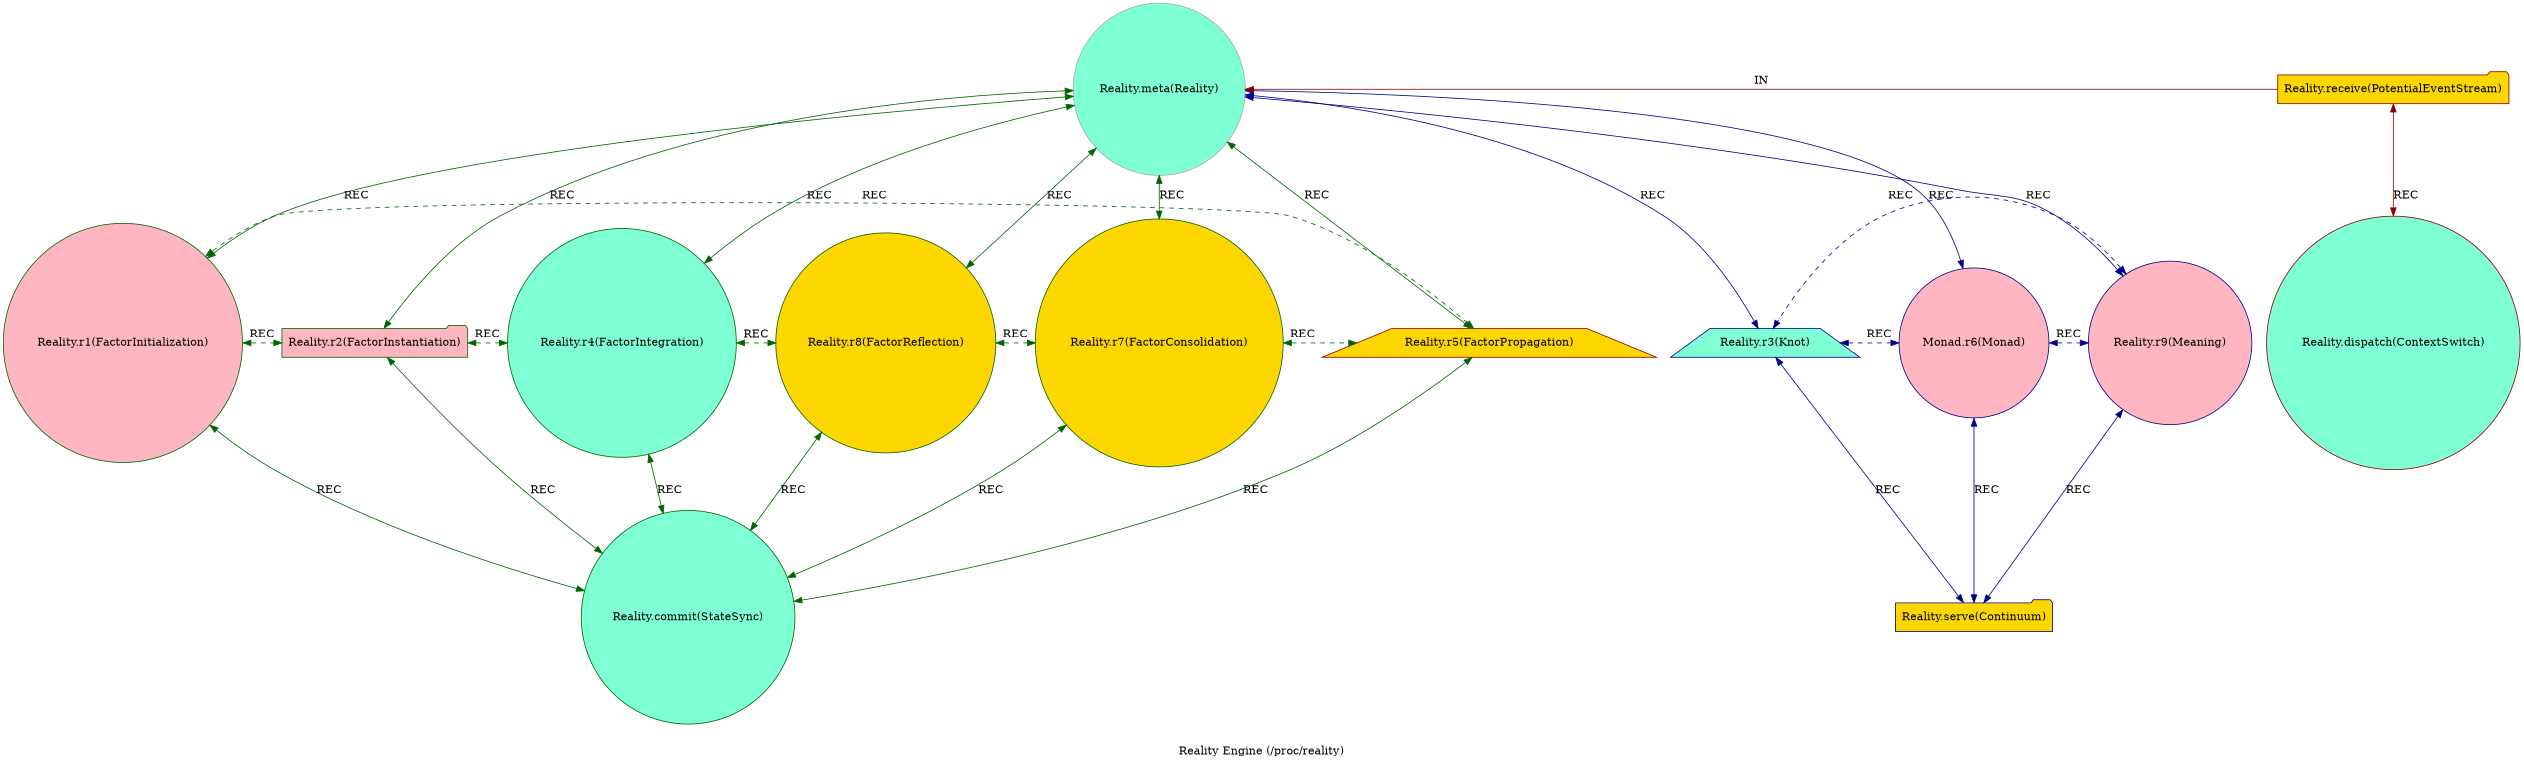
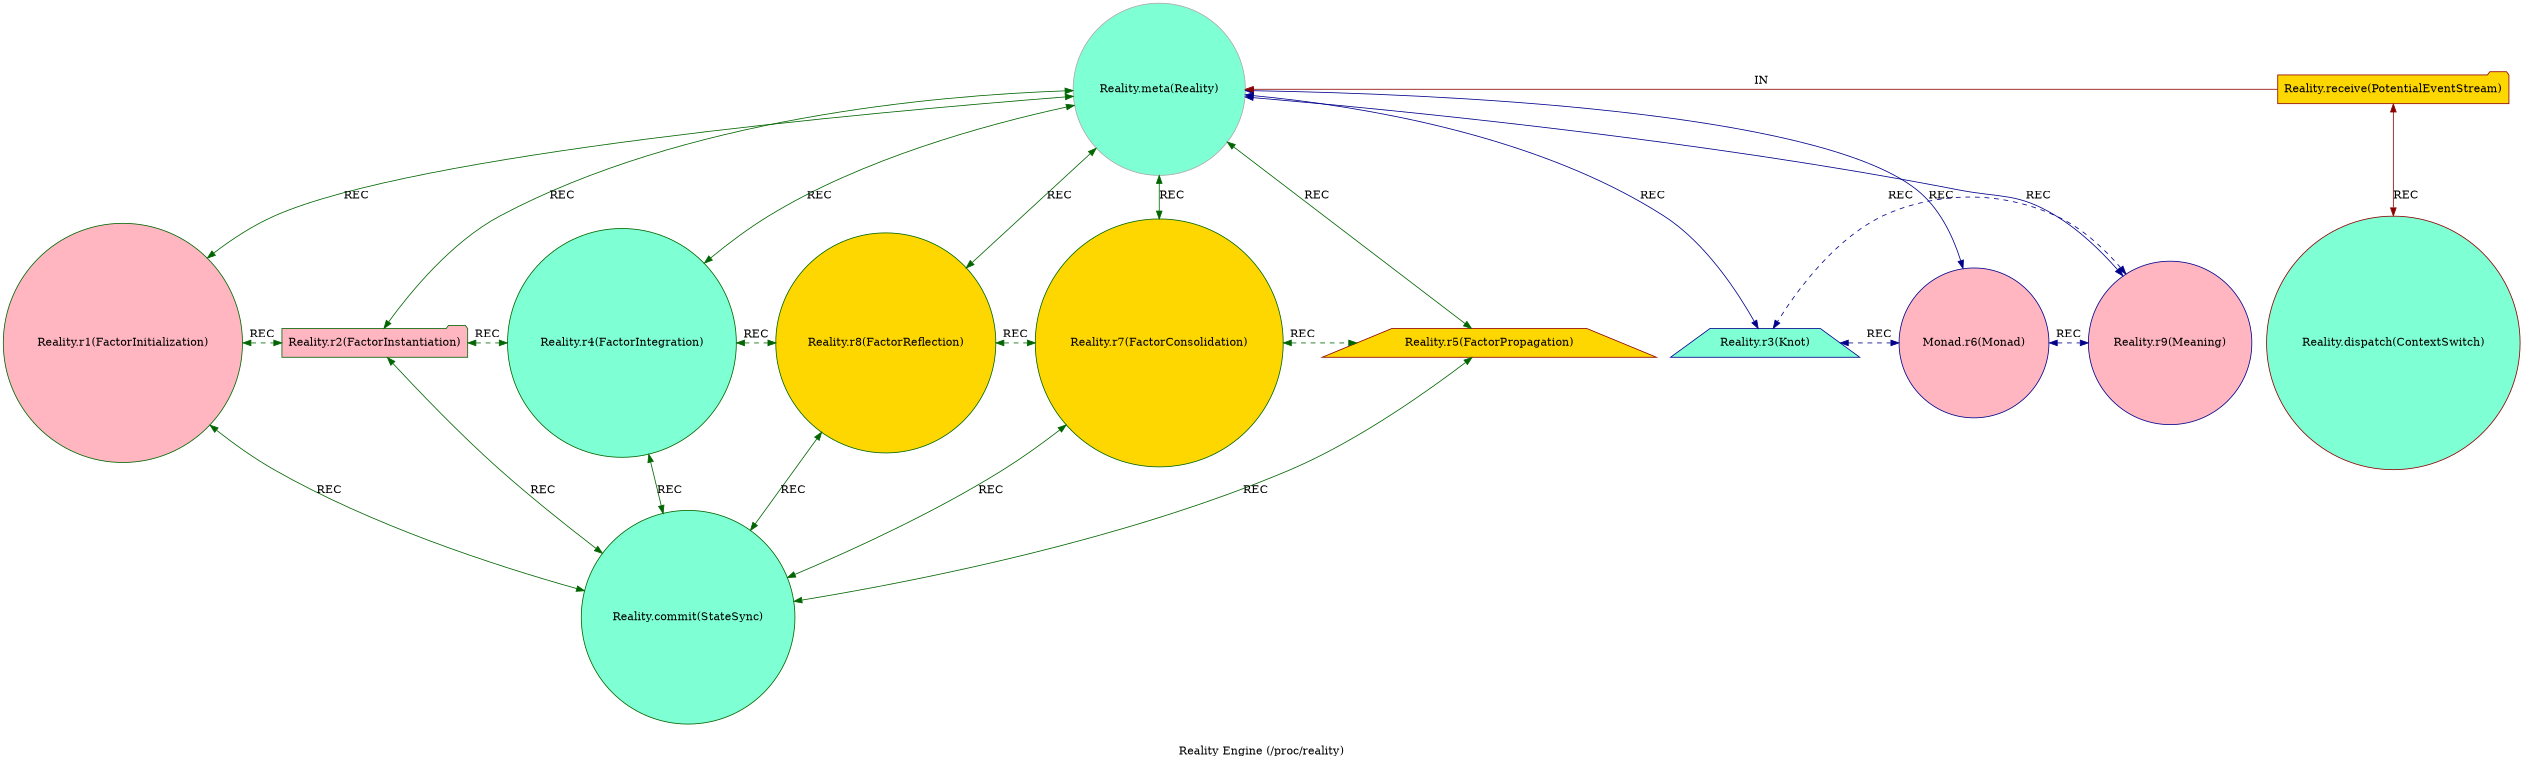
(851, 203) -> none
(1974, 617) -> none
